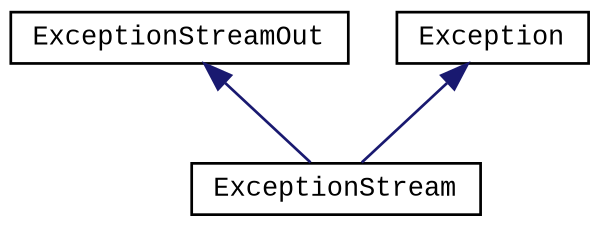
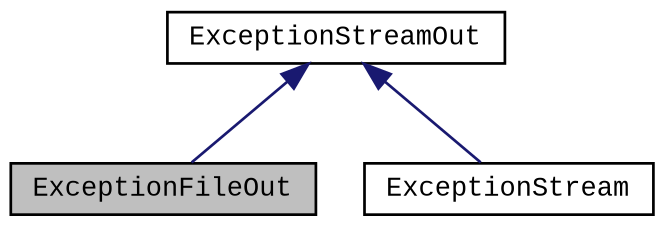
(493, 38) -> none
none -> (163, 189)
